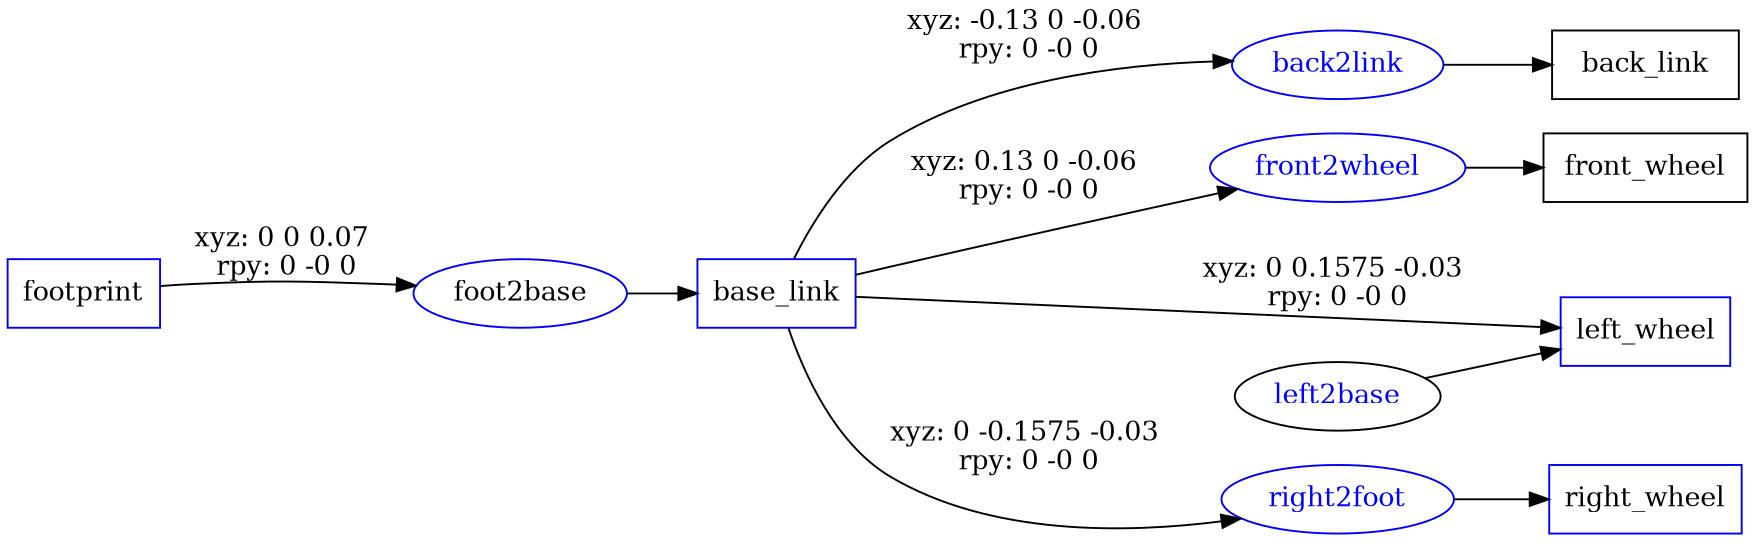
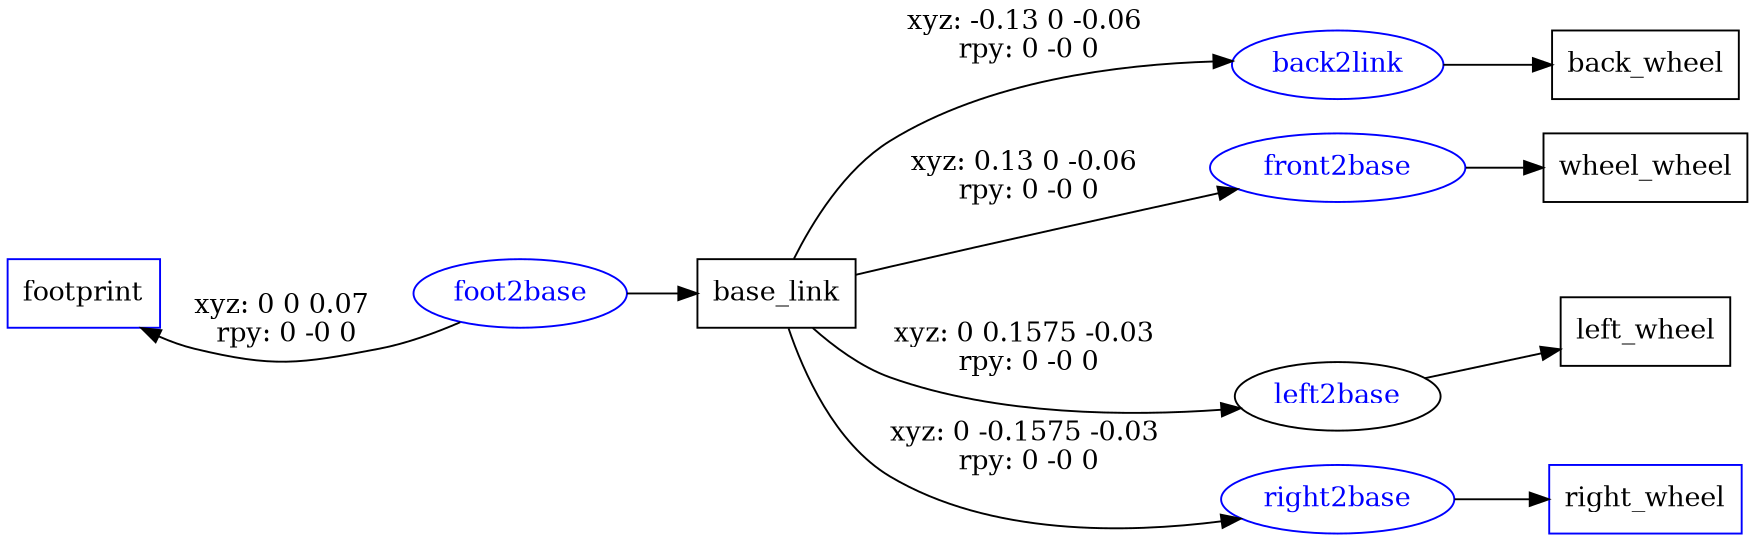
(1645, 65) -> (1645, 65)
(1338, 168) -> (1338, 168)
(1645, 168) -> (1645, 168)
(279, 282) -> (311, 360)
(520, 293) -> (520, 293)
(777, 293) -> (777, 293)
(1198, 312) -> (1008, 405)
(1645, 332) -> (1645, 332)
(1338, 499) -> (1338, 499)
